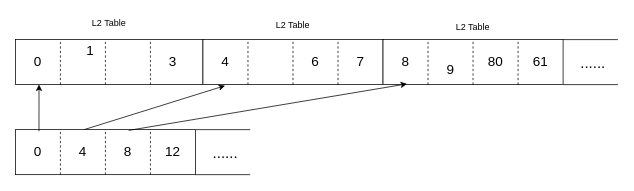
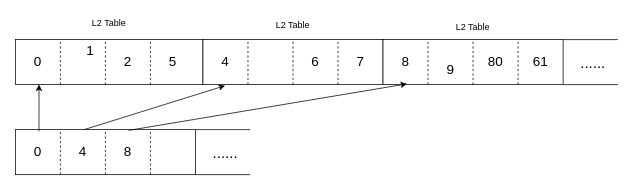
none -> (128, 62)
(173, 62) -> (173, 62)
(173, 152) -> none
